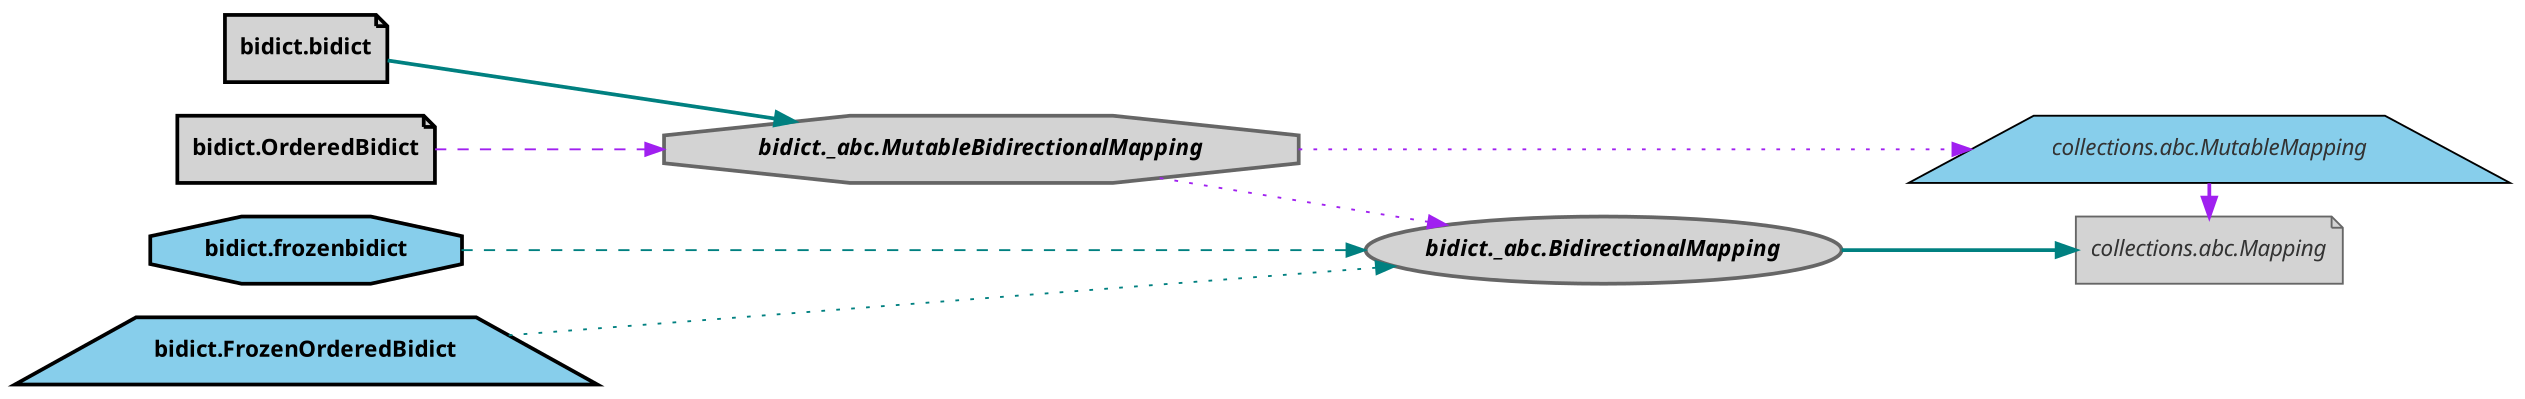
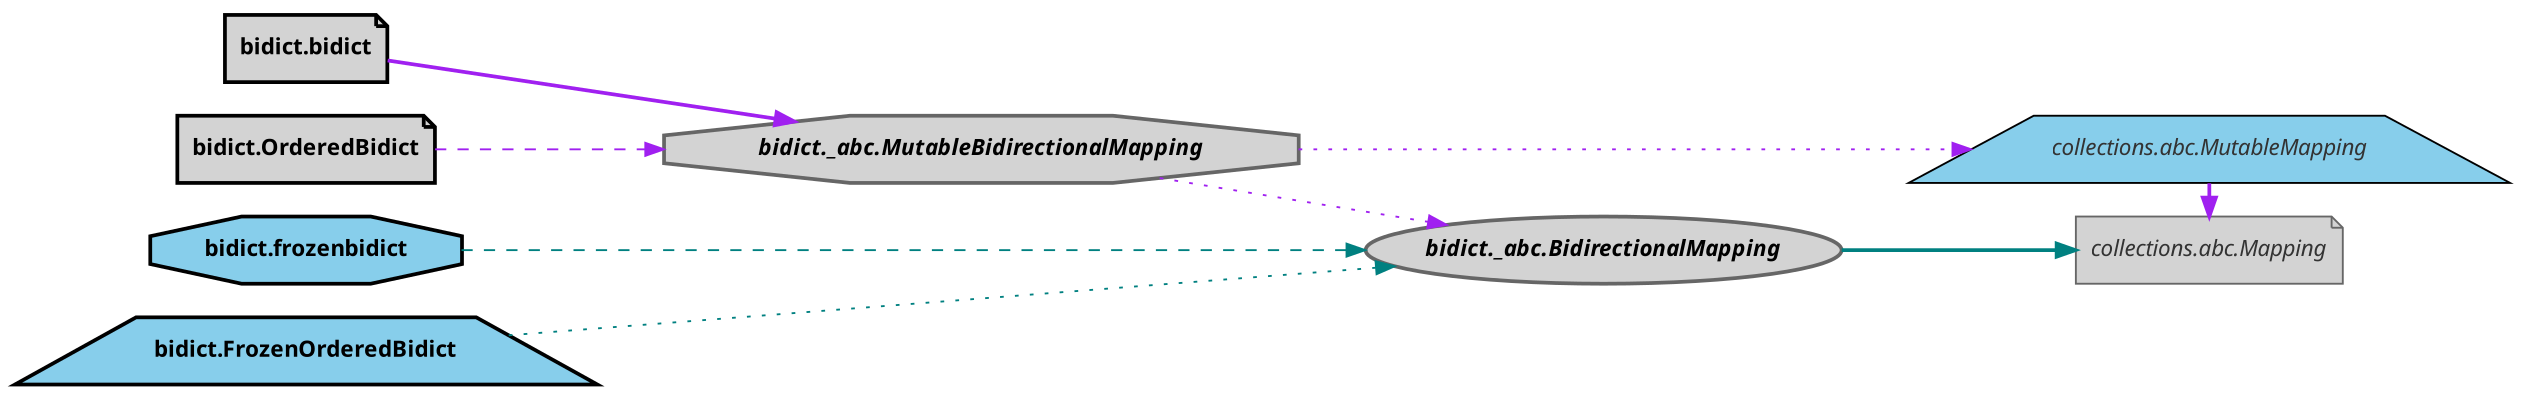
(581, 90) -> (581, 90)
